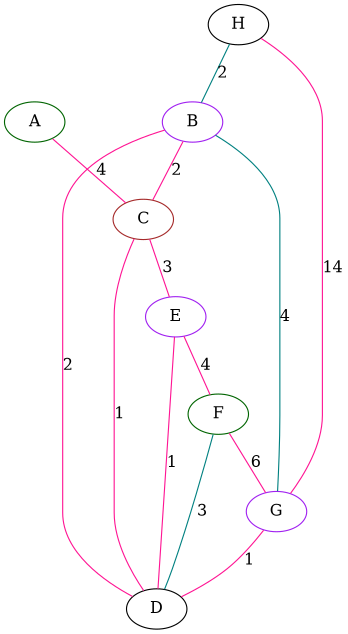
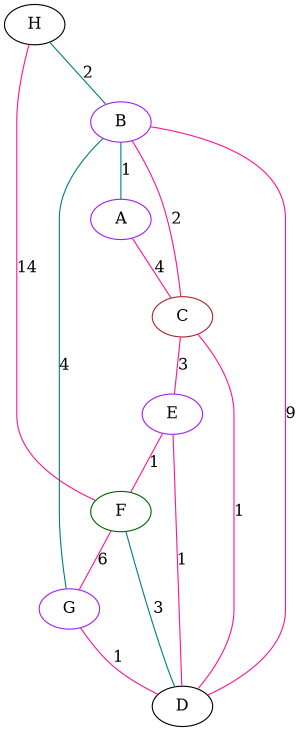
(35, 122) -> (121, 219)
none -> (121, 171)
(322, 257) -> (17, 290)
(68, 365) -> (291, 414)
(206, 365) -> (154, 463)
